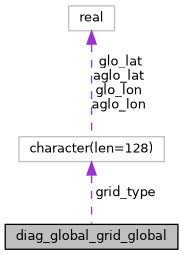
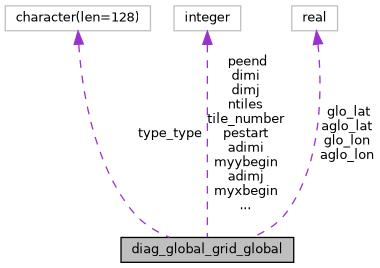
none -> (207, 18)
(92, 90) -> (313, 152)
(124, 193) -> (168, 134)
